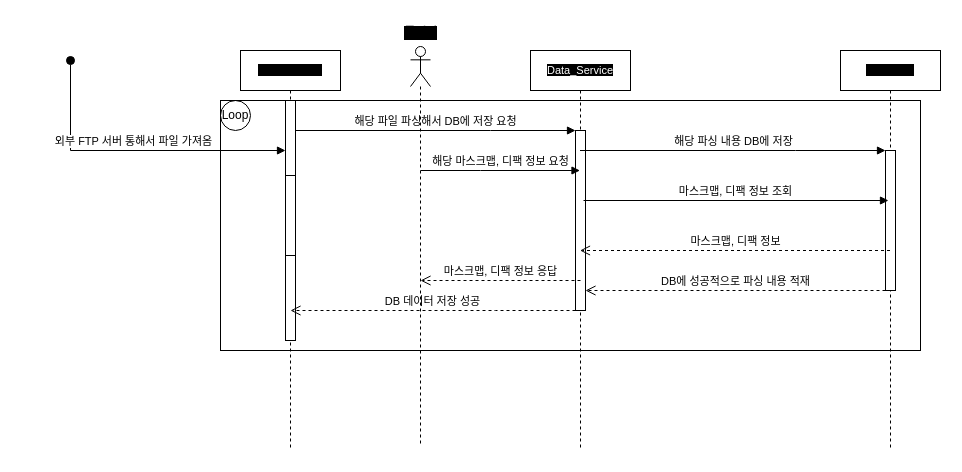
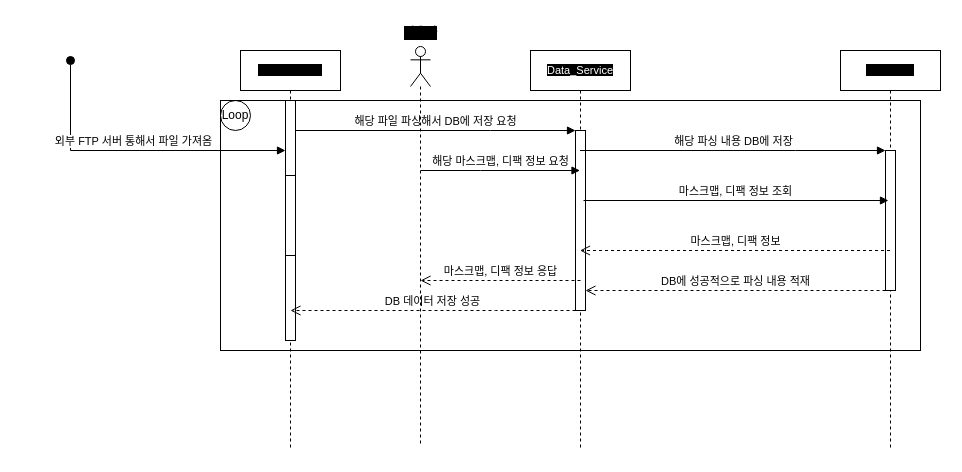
(421, 34) -> (421, 34)
